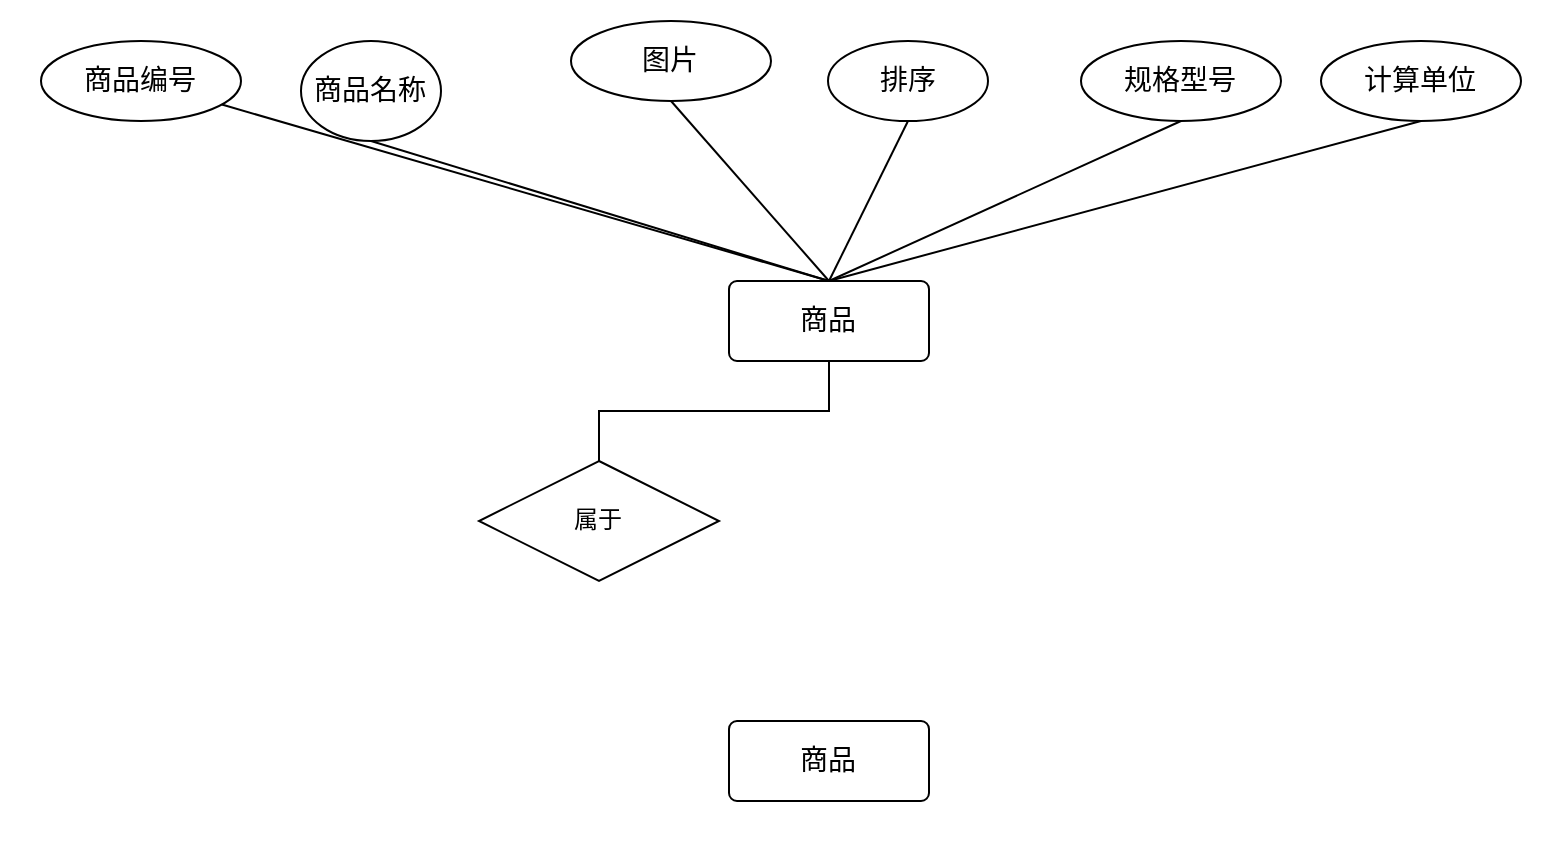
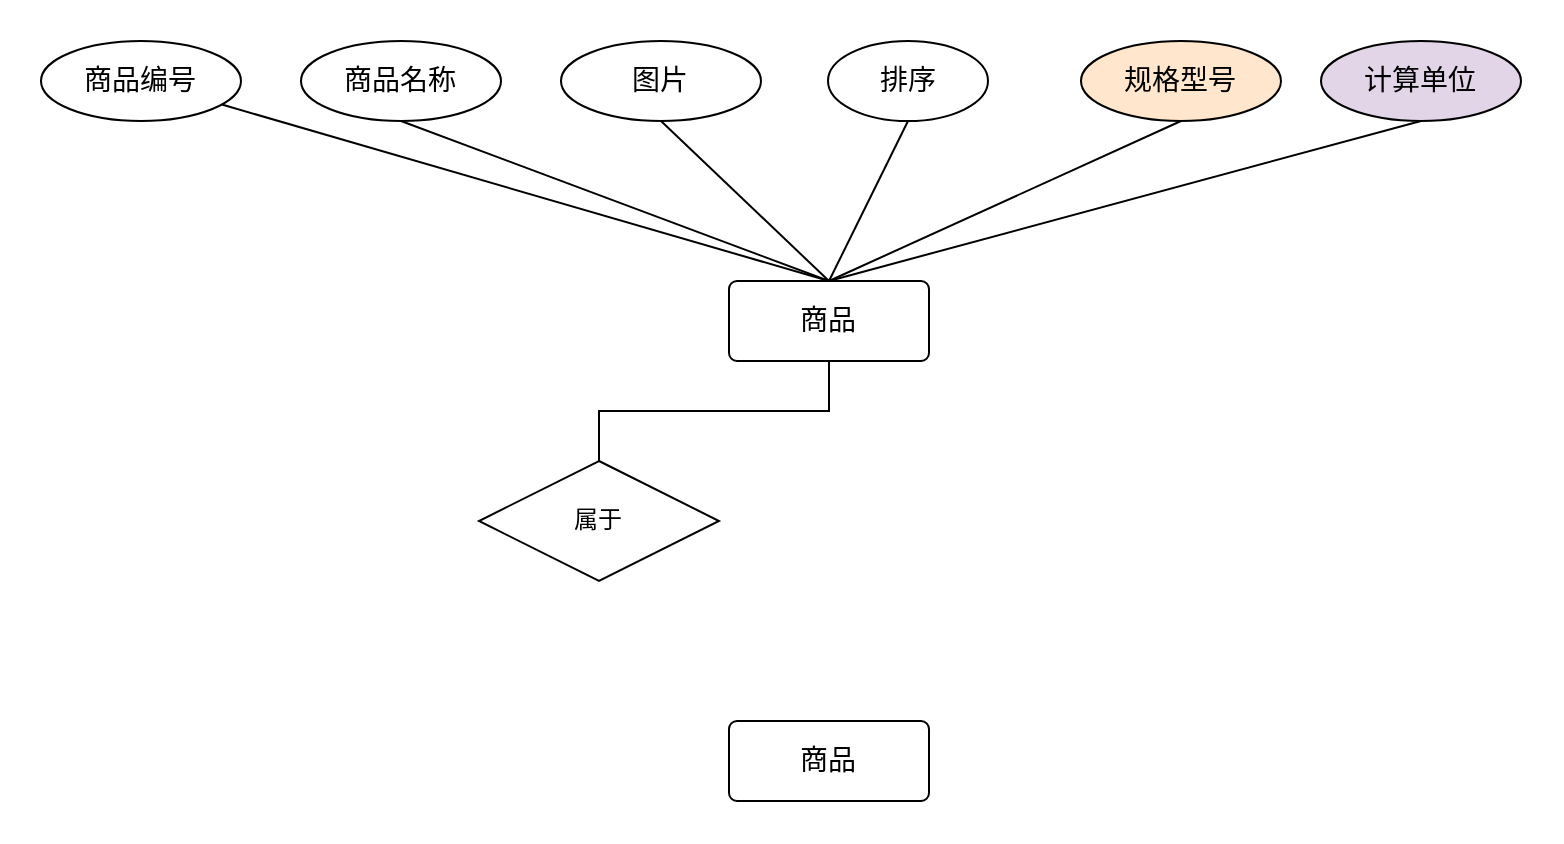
(671, 61) -> (661, 81)
(1181, 81) -> (1181, 81)
(1421, 81) -> (1421, 81)
(371, 91) -> (401, 81)
